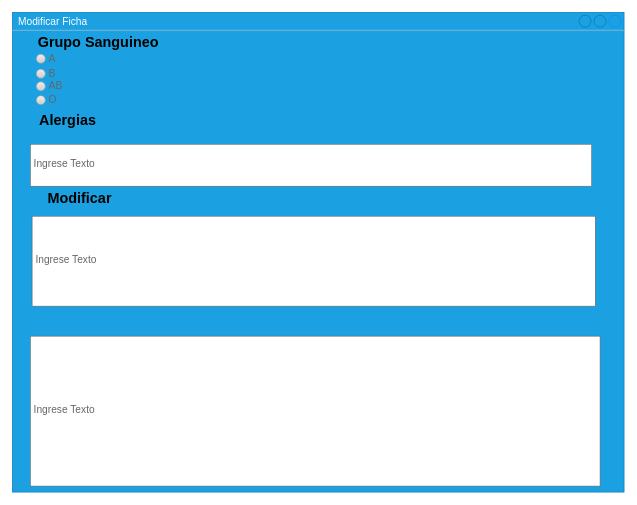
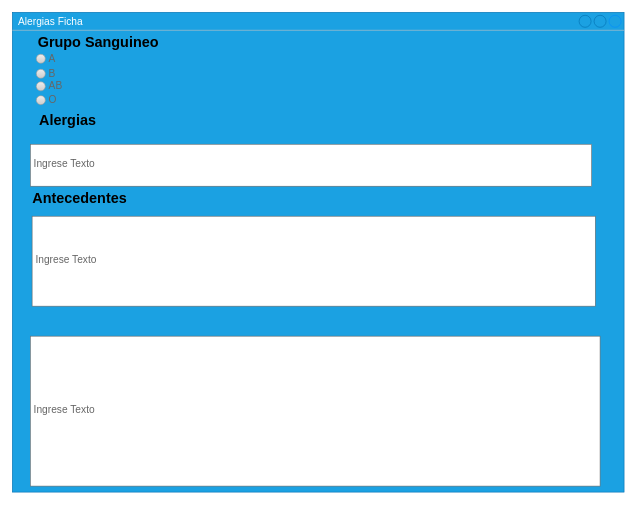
(56, 23) -> (53, 23)
(80, 198) -> (80, 198)
